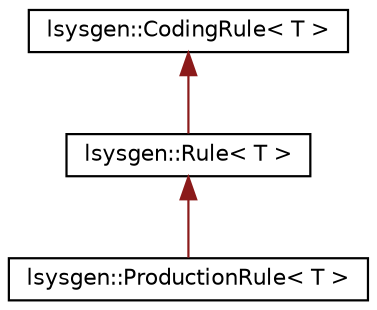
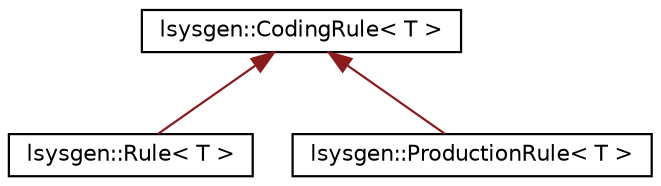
(188, 229) -> (396, 100)
